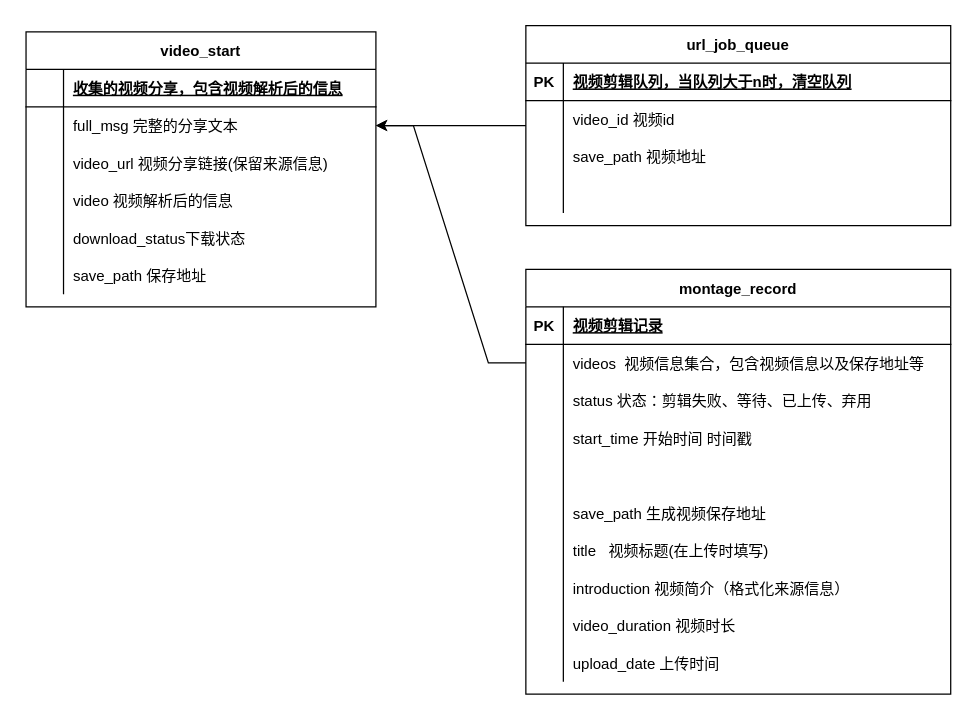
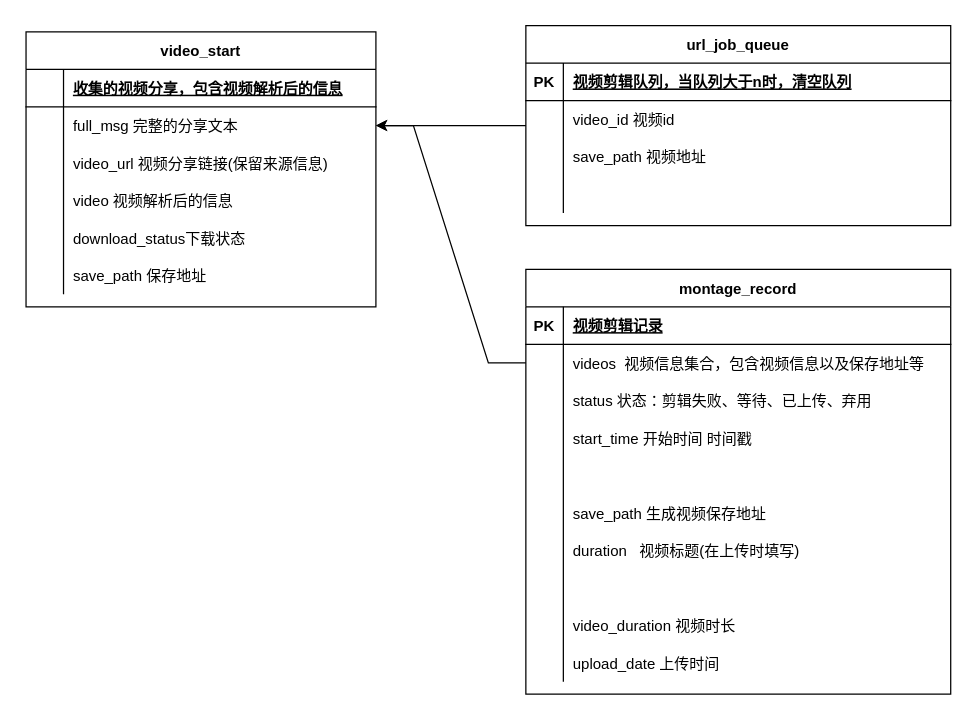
(684, 551) -> (698, 551)
(757, 588) -> none
